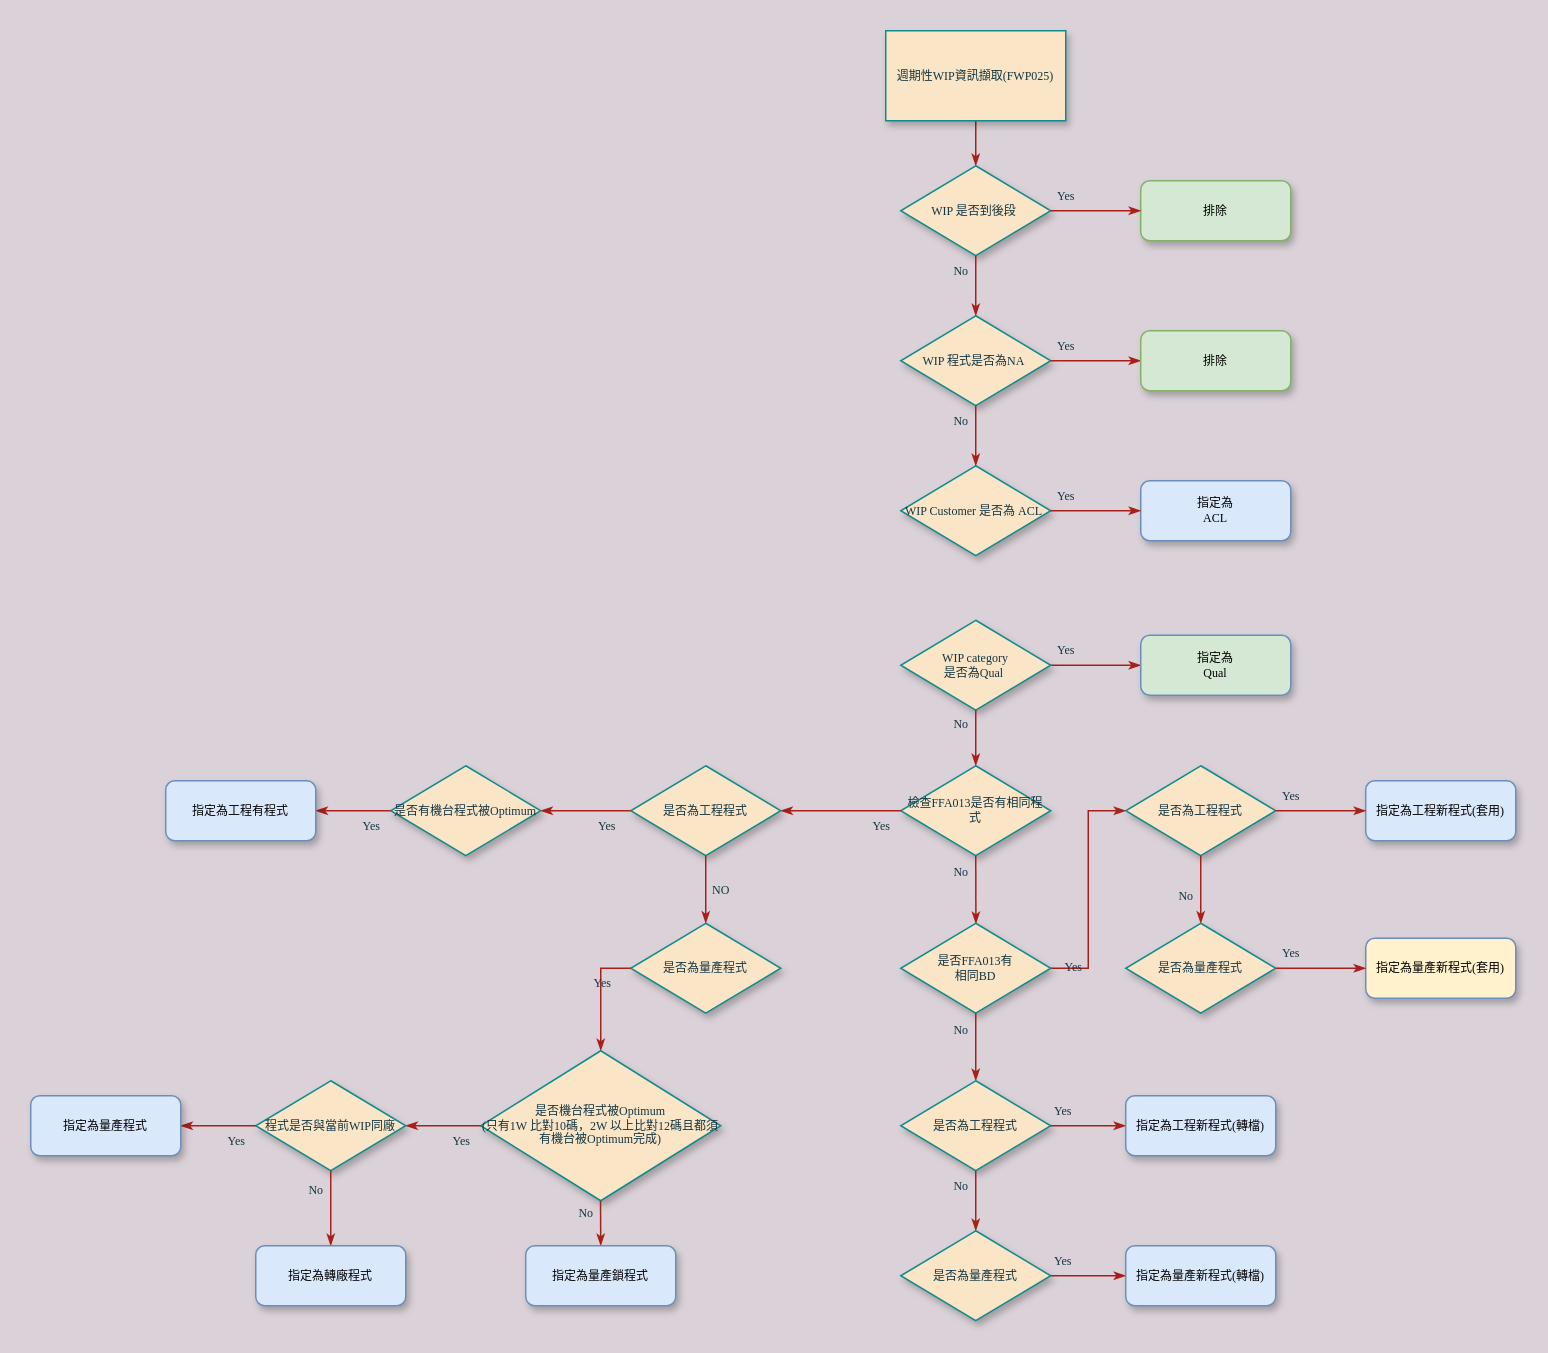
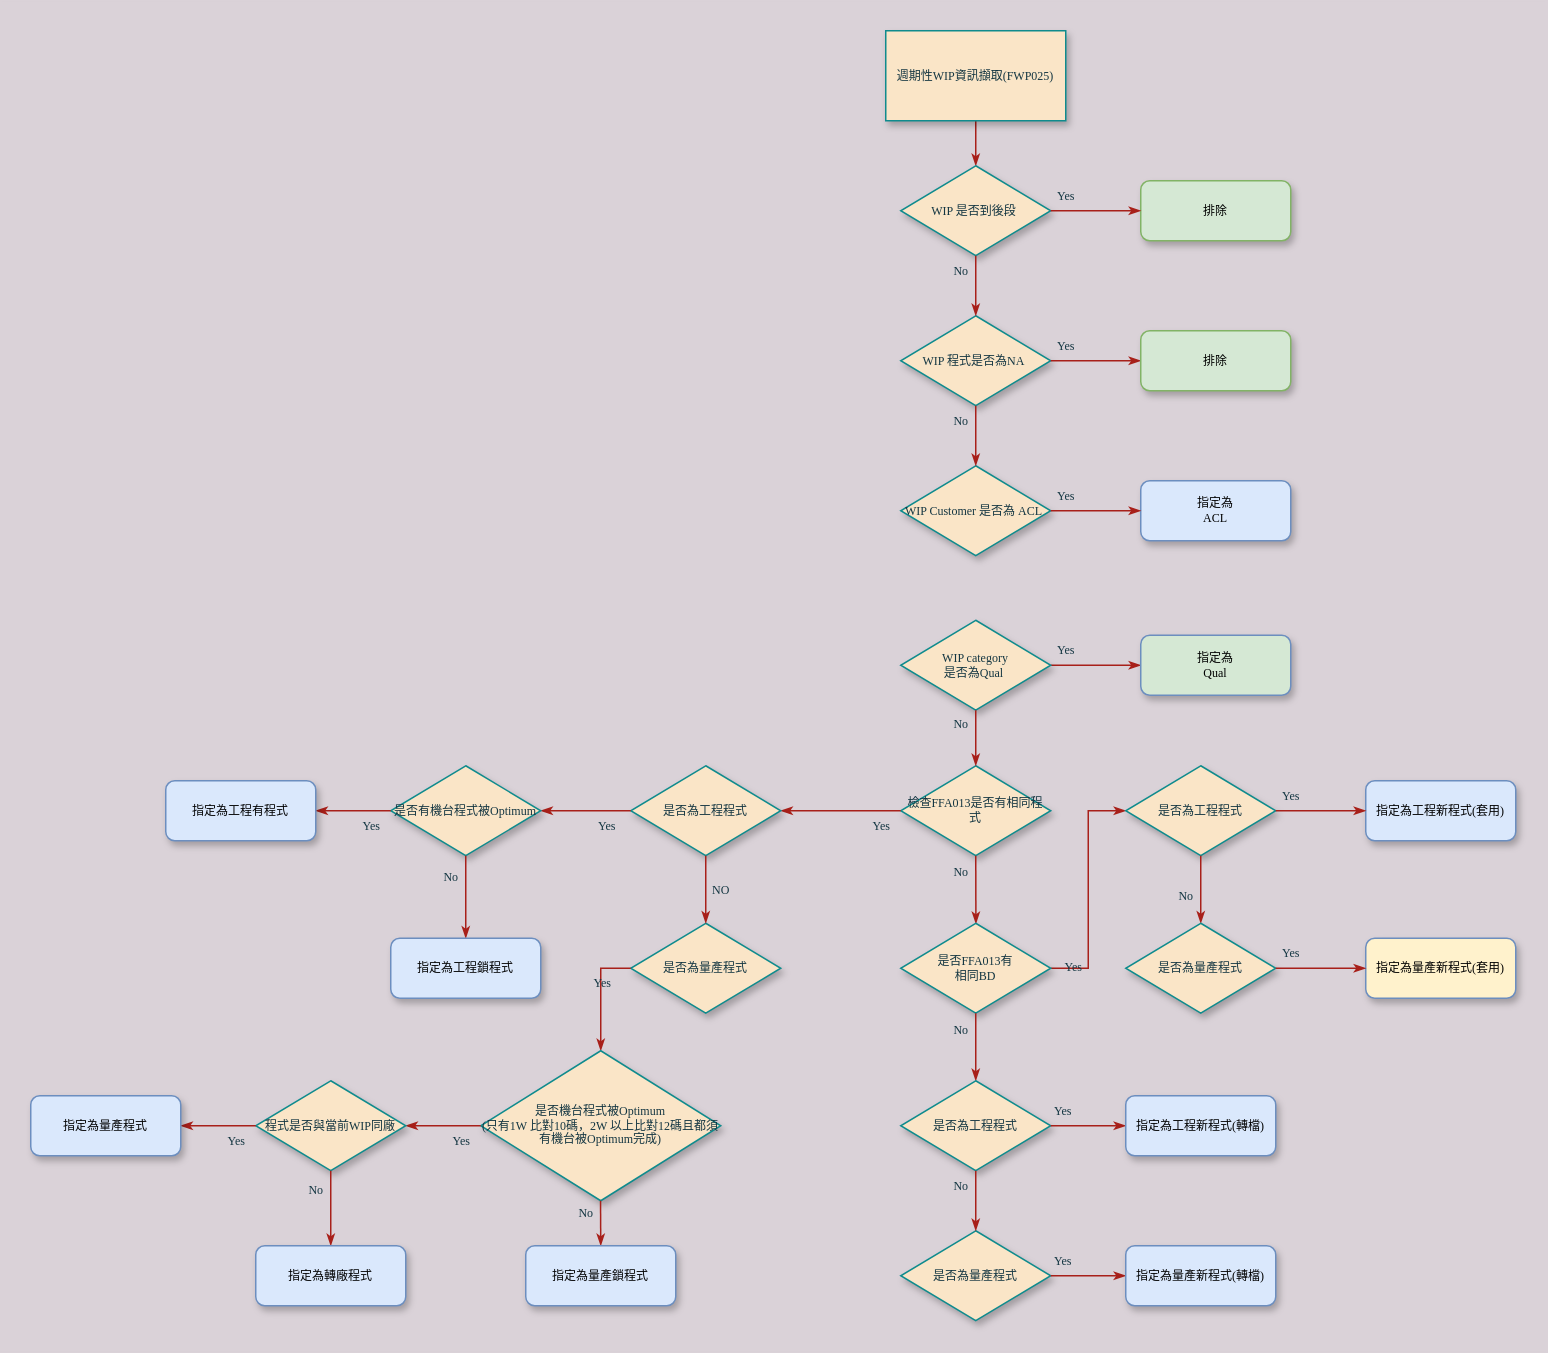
none -> (466, 893)
none -> (466, 968)
